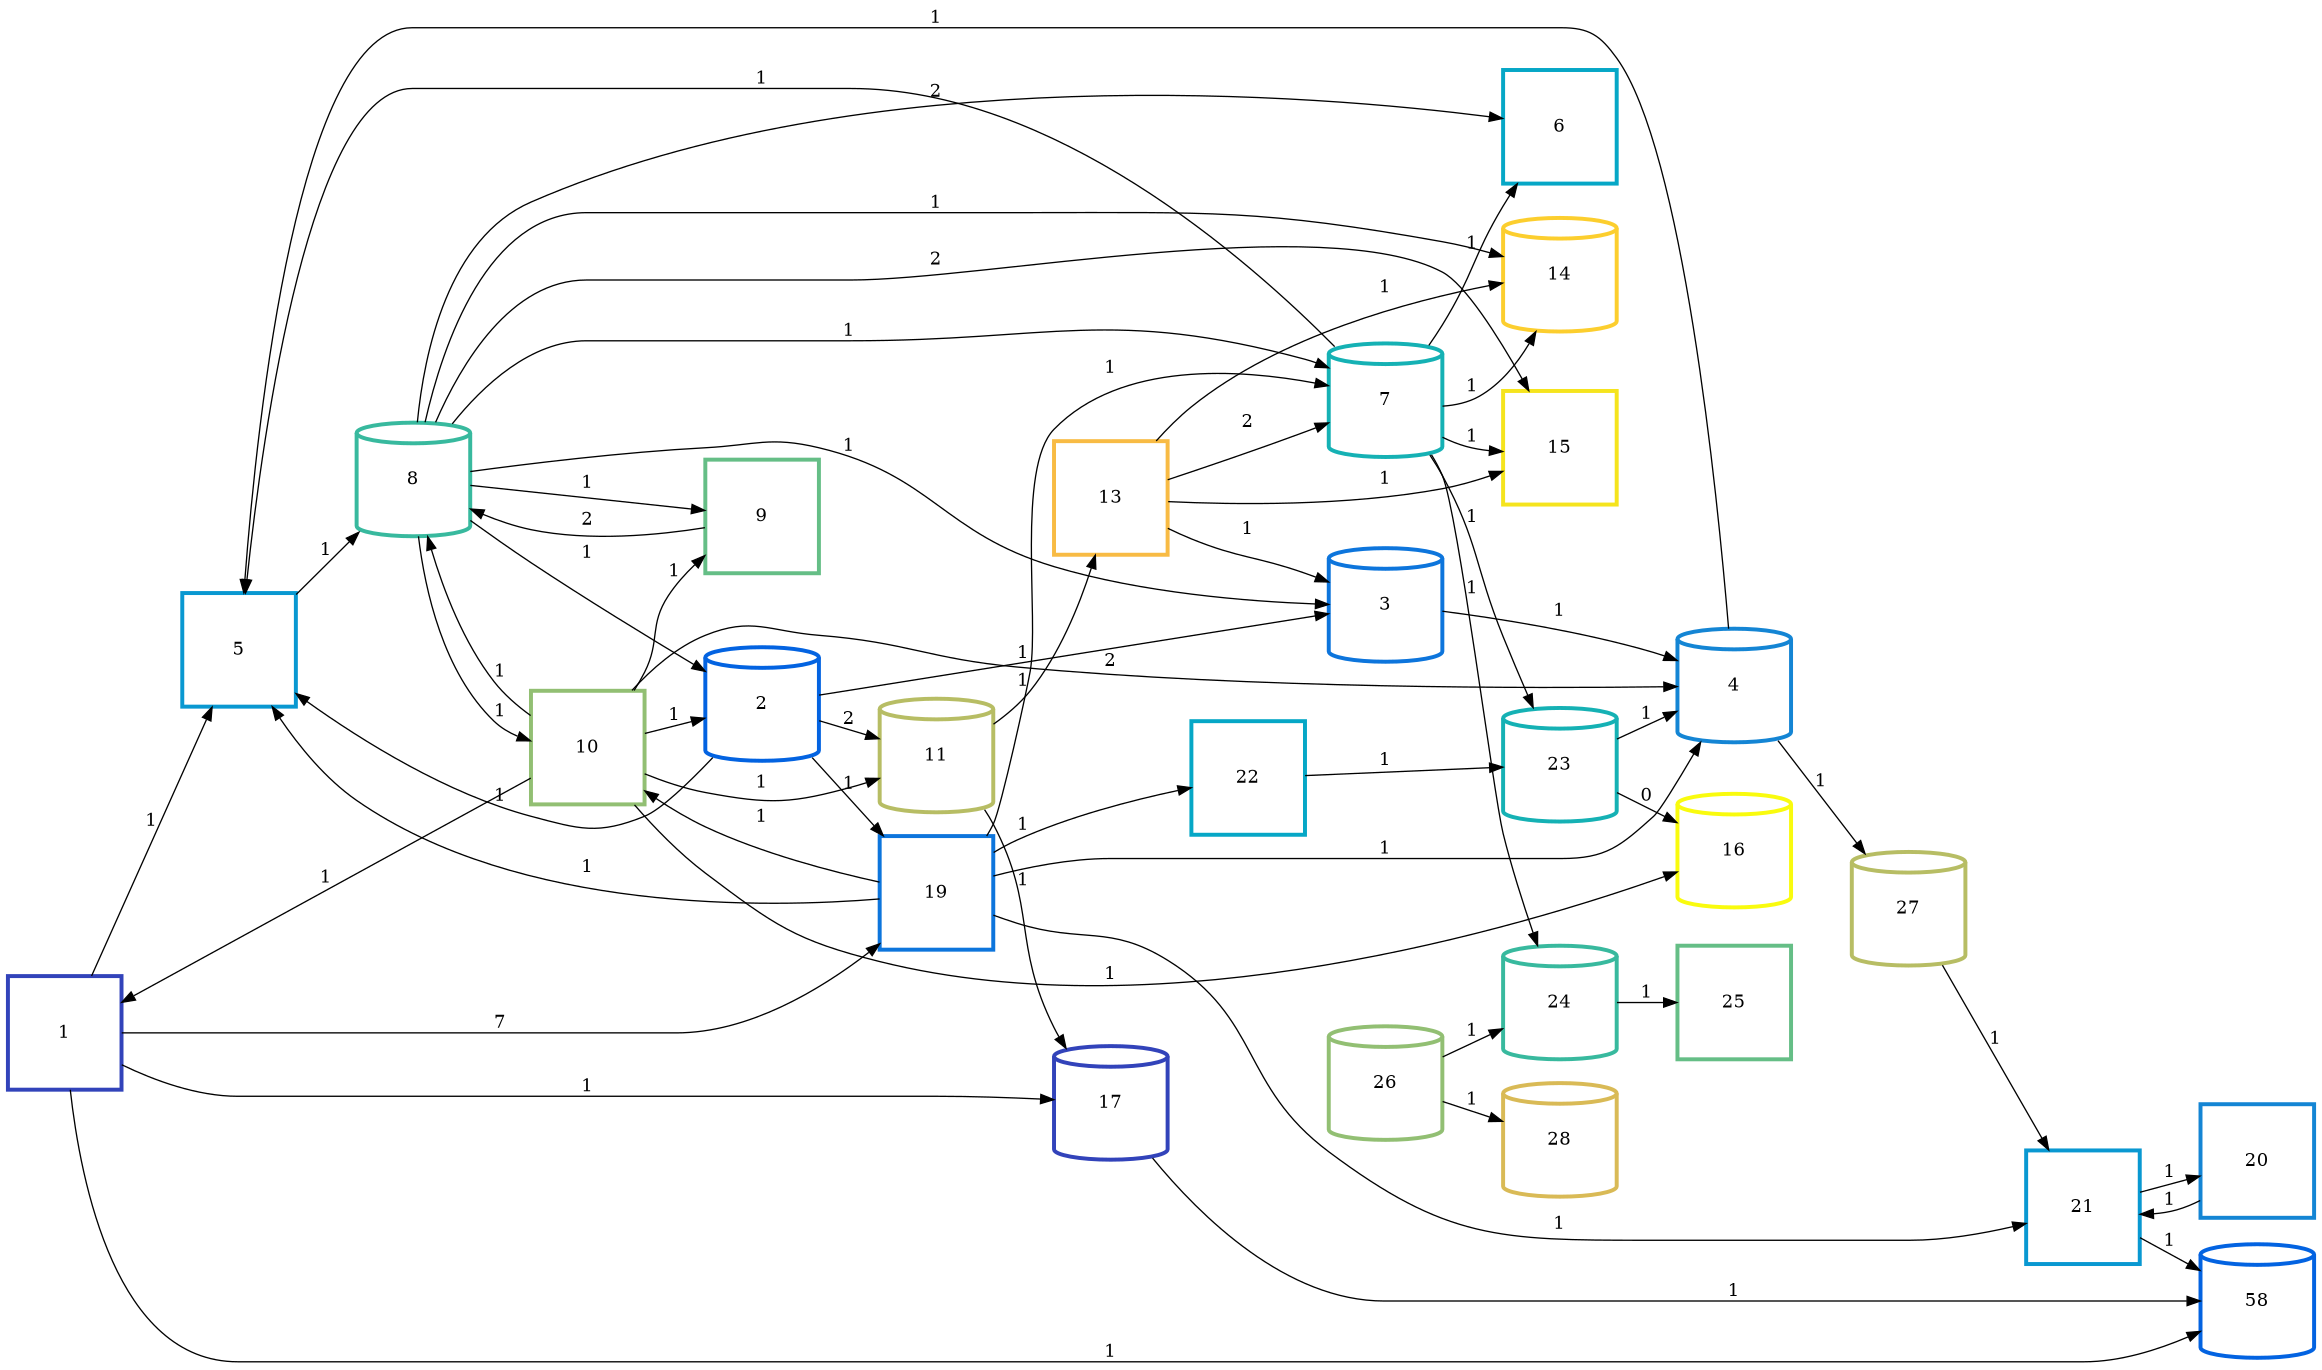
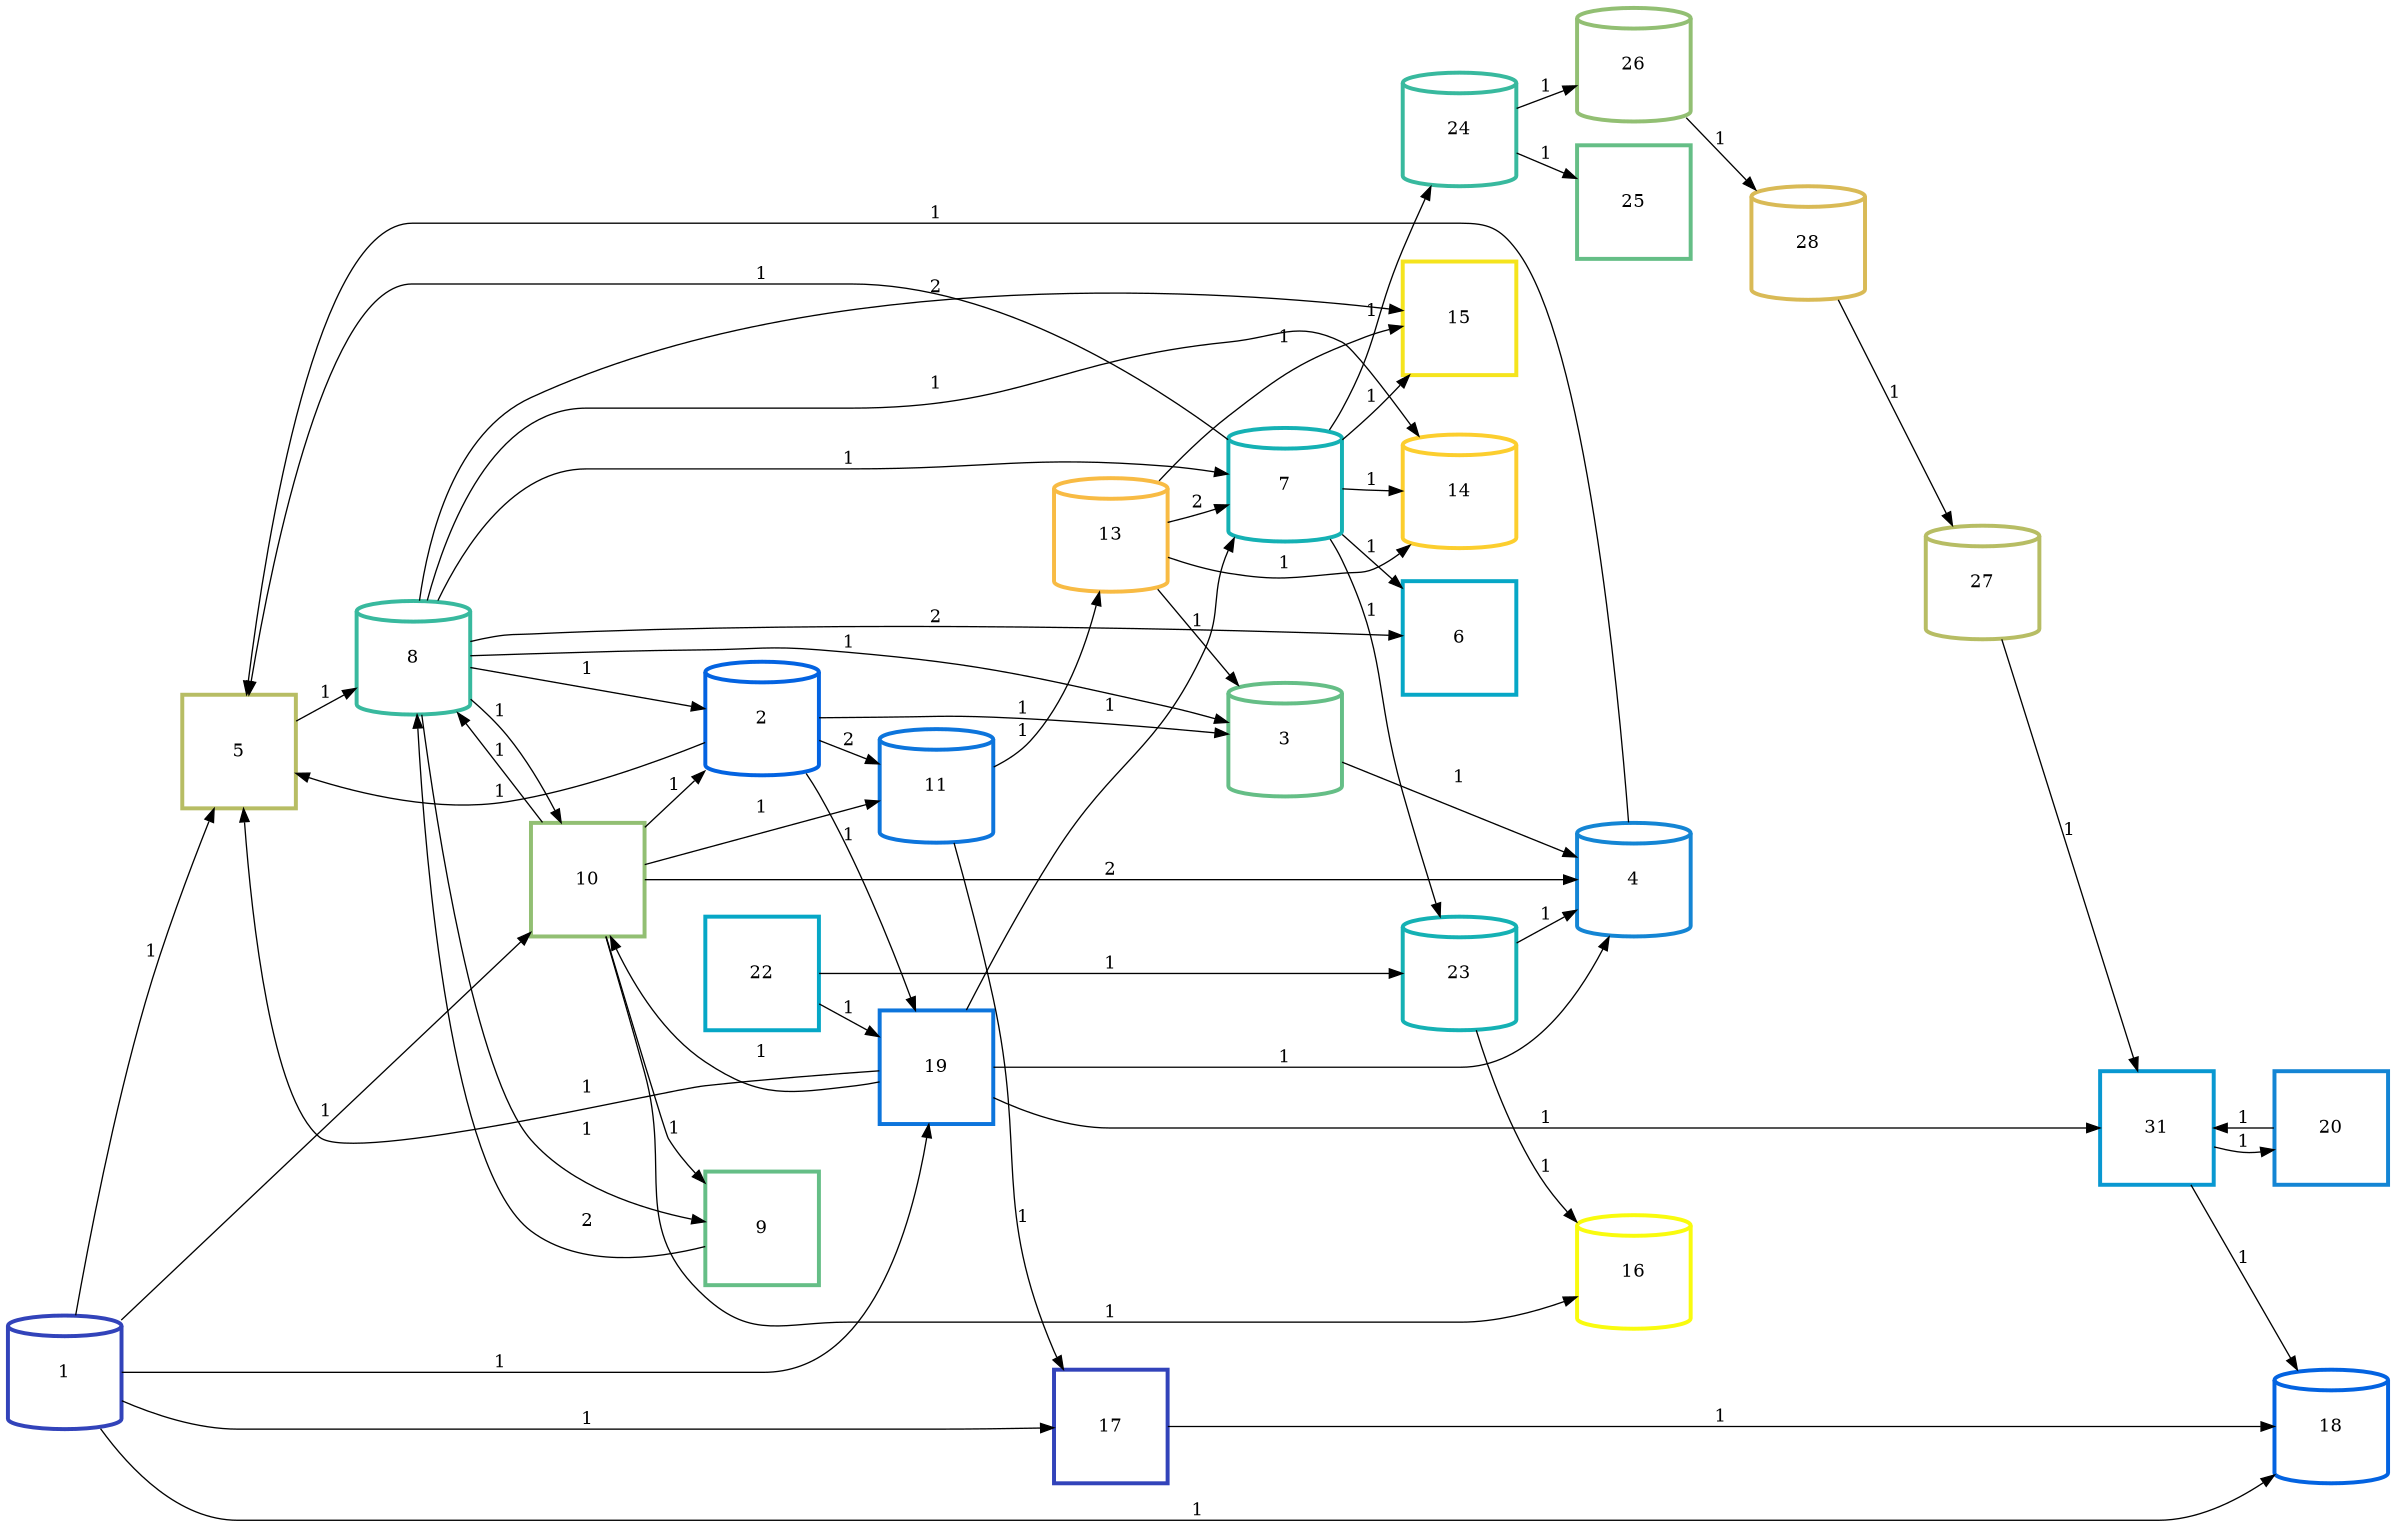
(1111, 498) -> (1111, 535)
(1386, 605) -> (1285, 740)
(239, 650) -> (239, 752)
(936, 756) -> (936, 786)
(1817, 792) -> (1892, 407)
(1647, 796) -> (1547, 1167)
(1084, 815) -> (843, 1017)
(332, 887) -> (311, 1140)
(501, 1023) -> (501, 1362)
(65, 1033) -> (65, 1372)
(1466, 1046) -> (1540, 99)
(1111, 1103) -> (1111, 1426)
(2083, 1207) -> (2157, 1128)
(2257, 1301) -> (2331, 1426)
